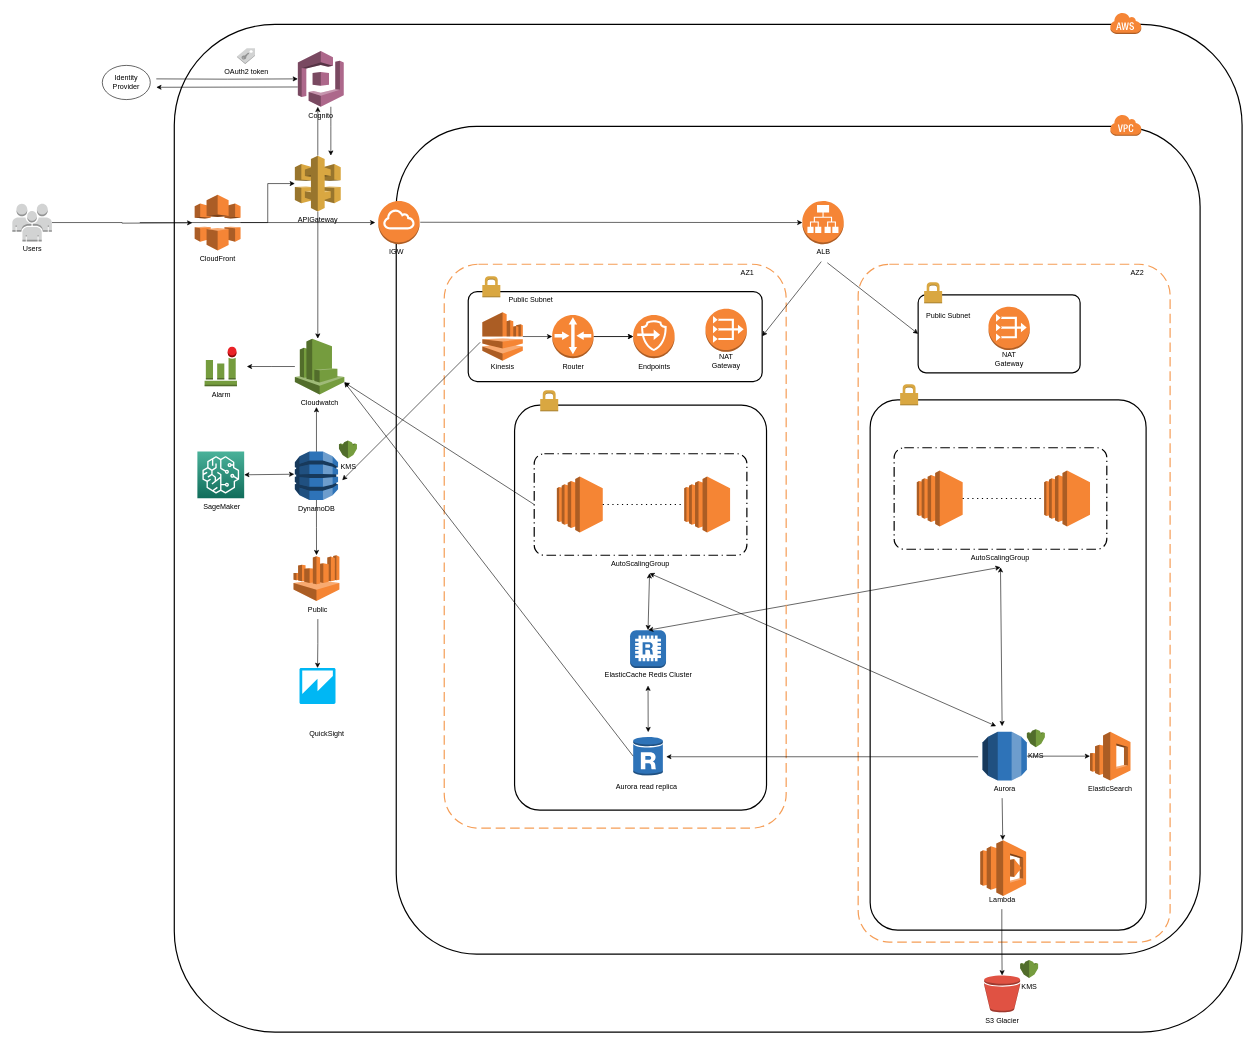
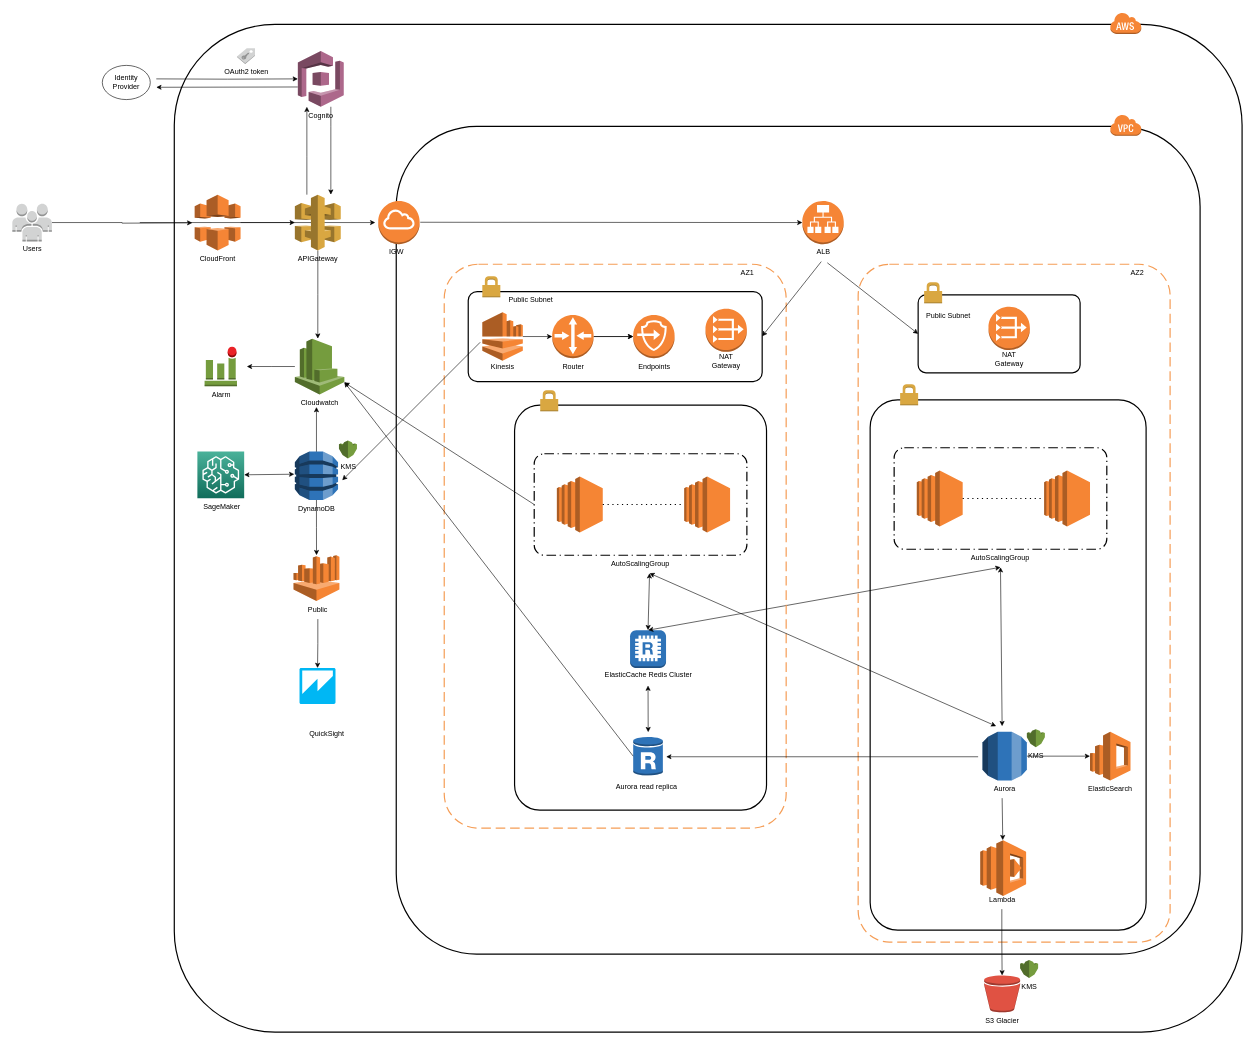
(318, 184) -> (318, 223)
